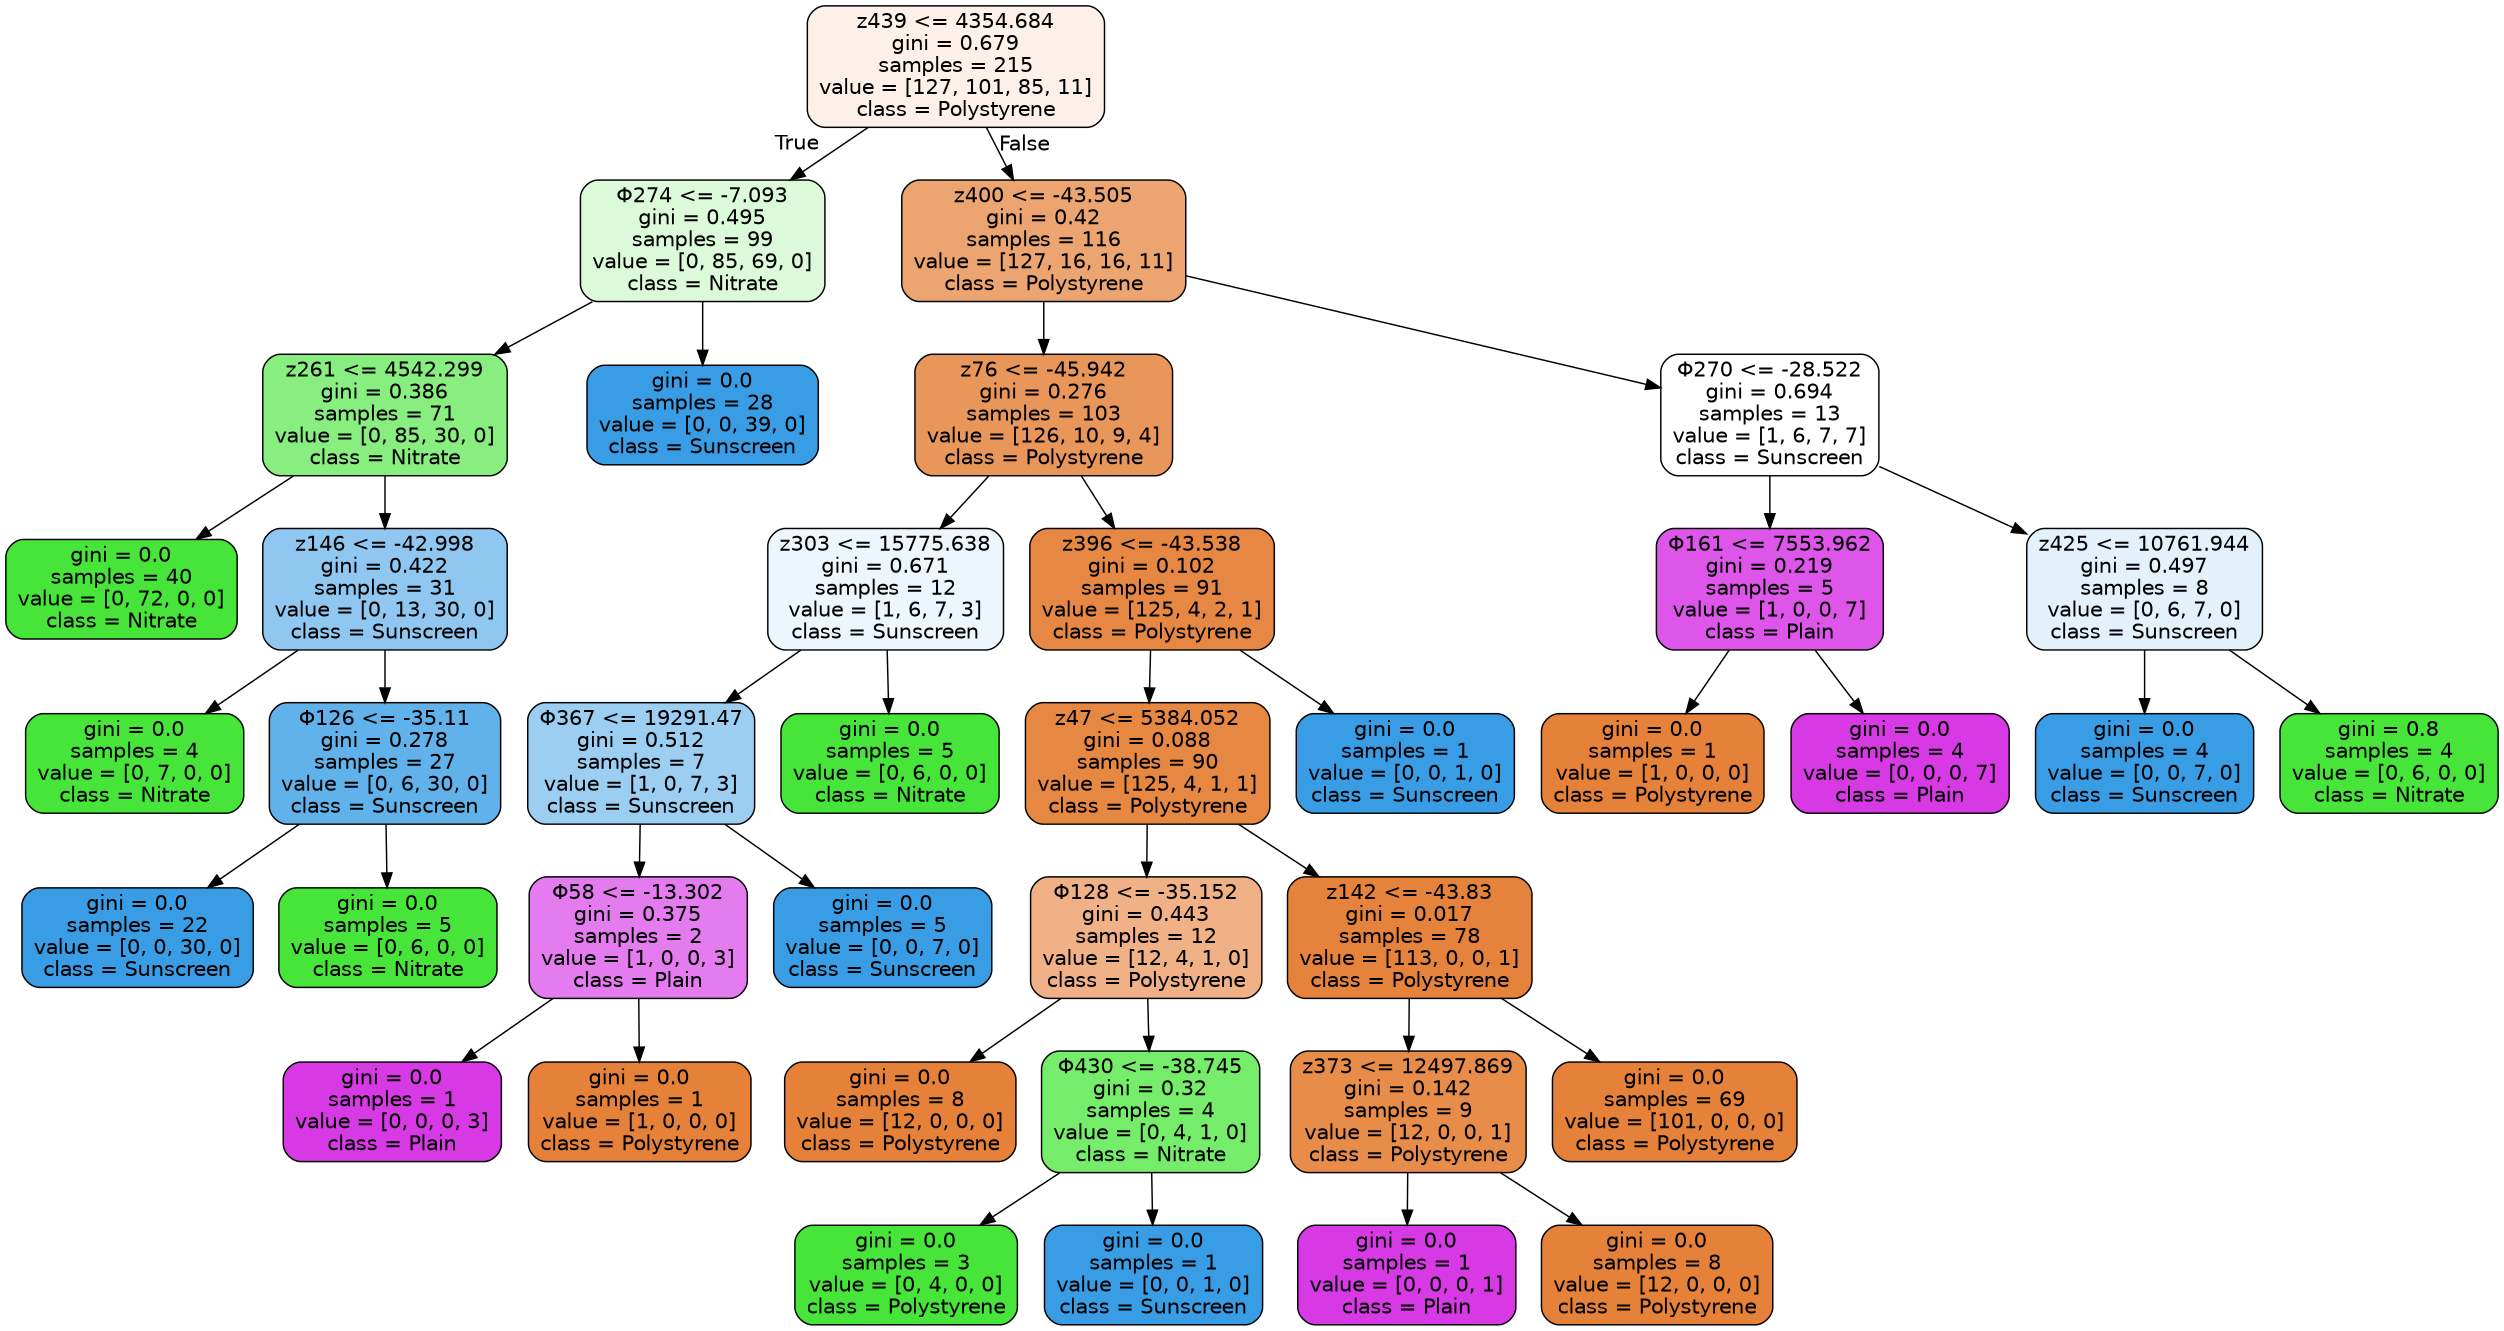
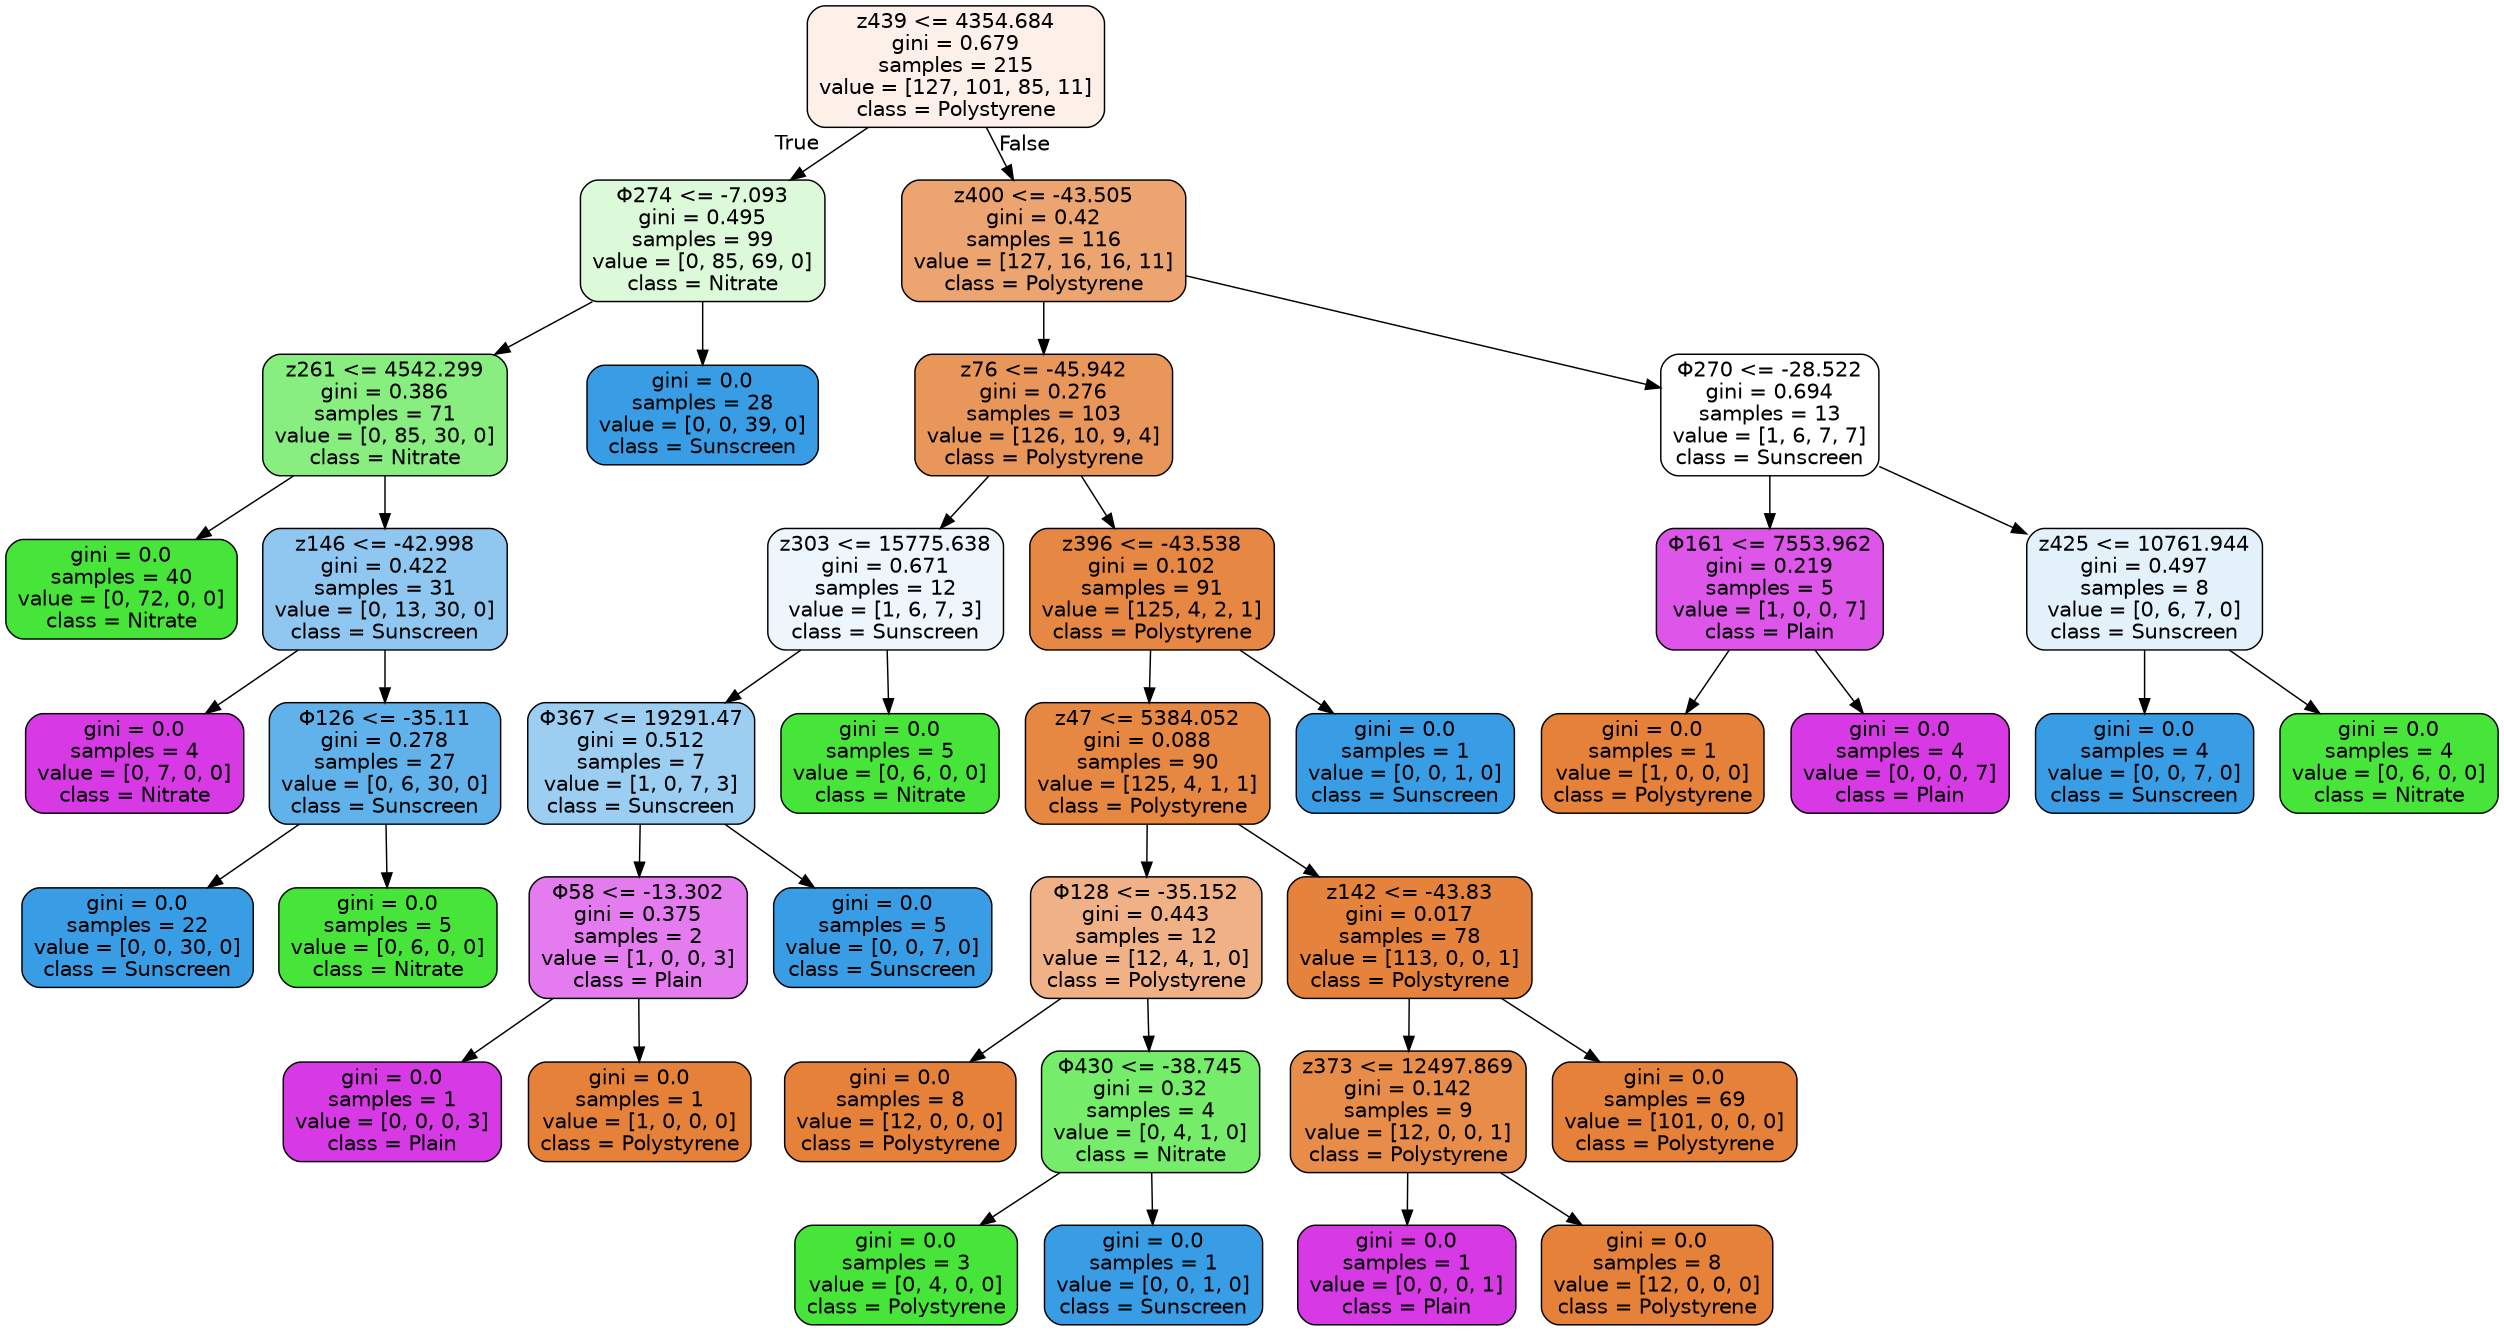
(135, 763) -> (135, 763)
(2389, 763) -> (2389, 763)
